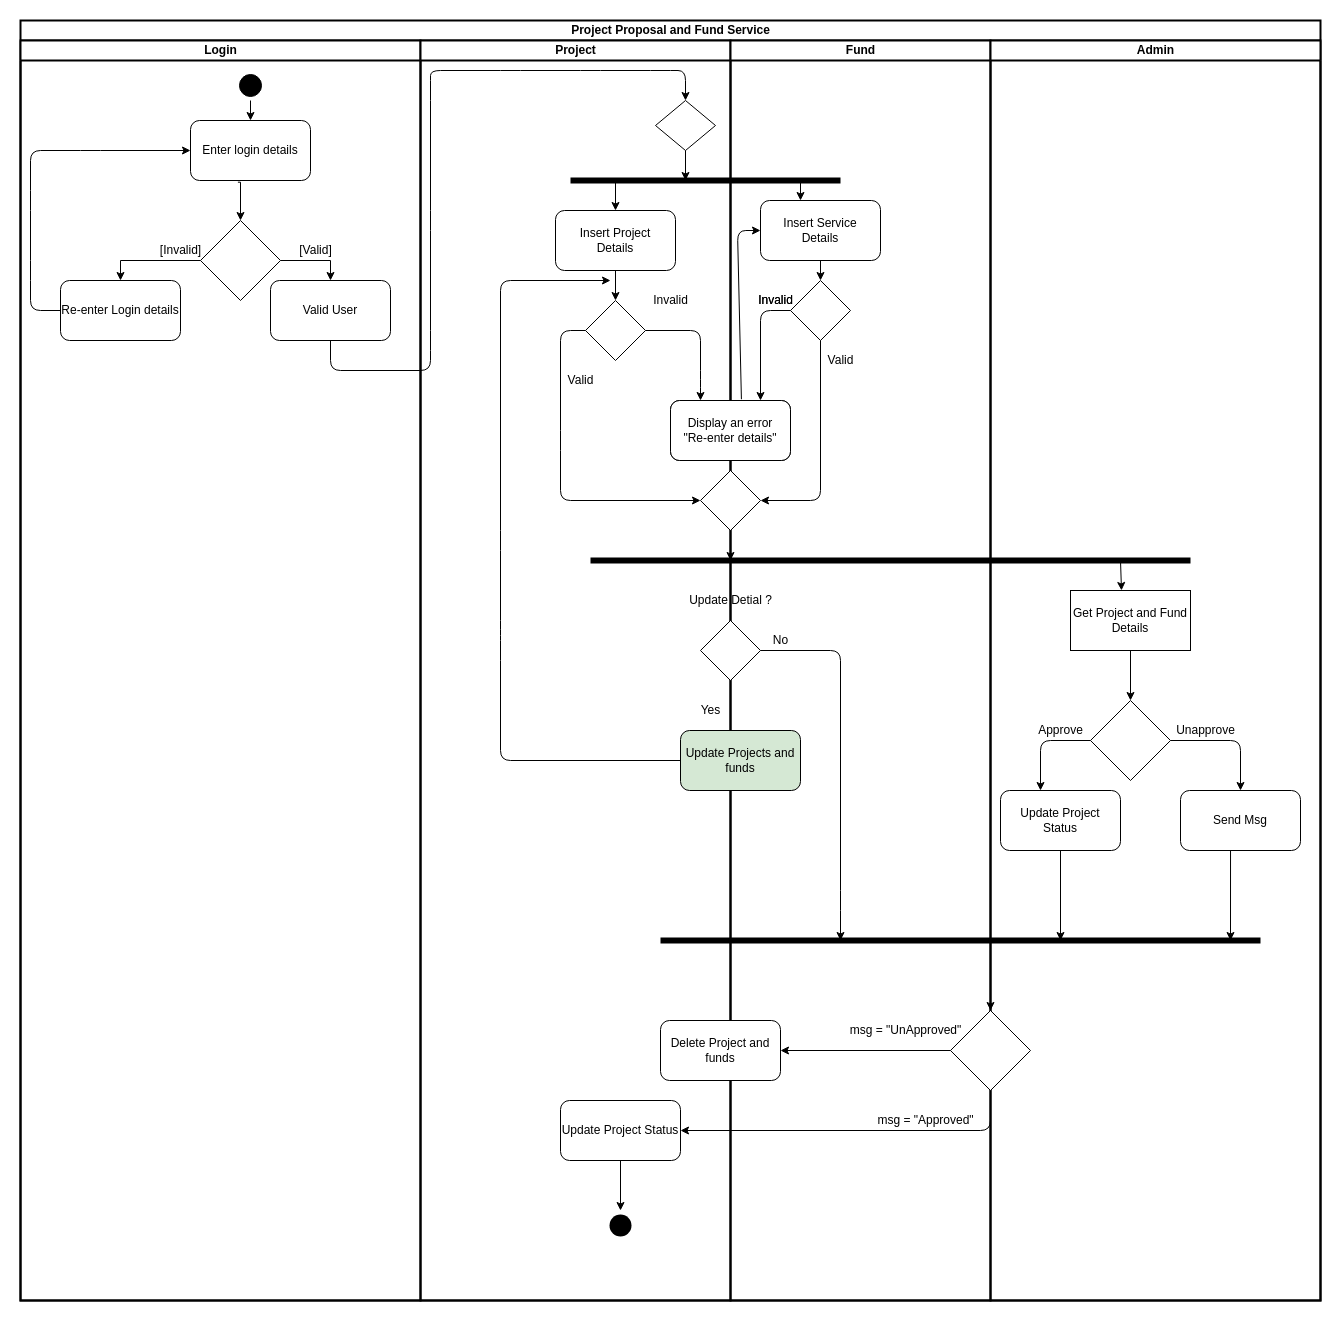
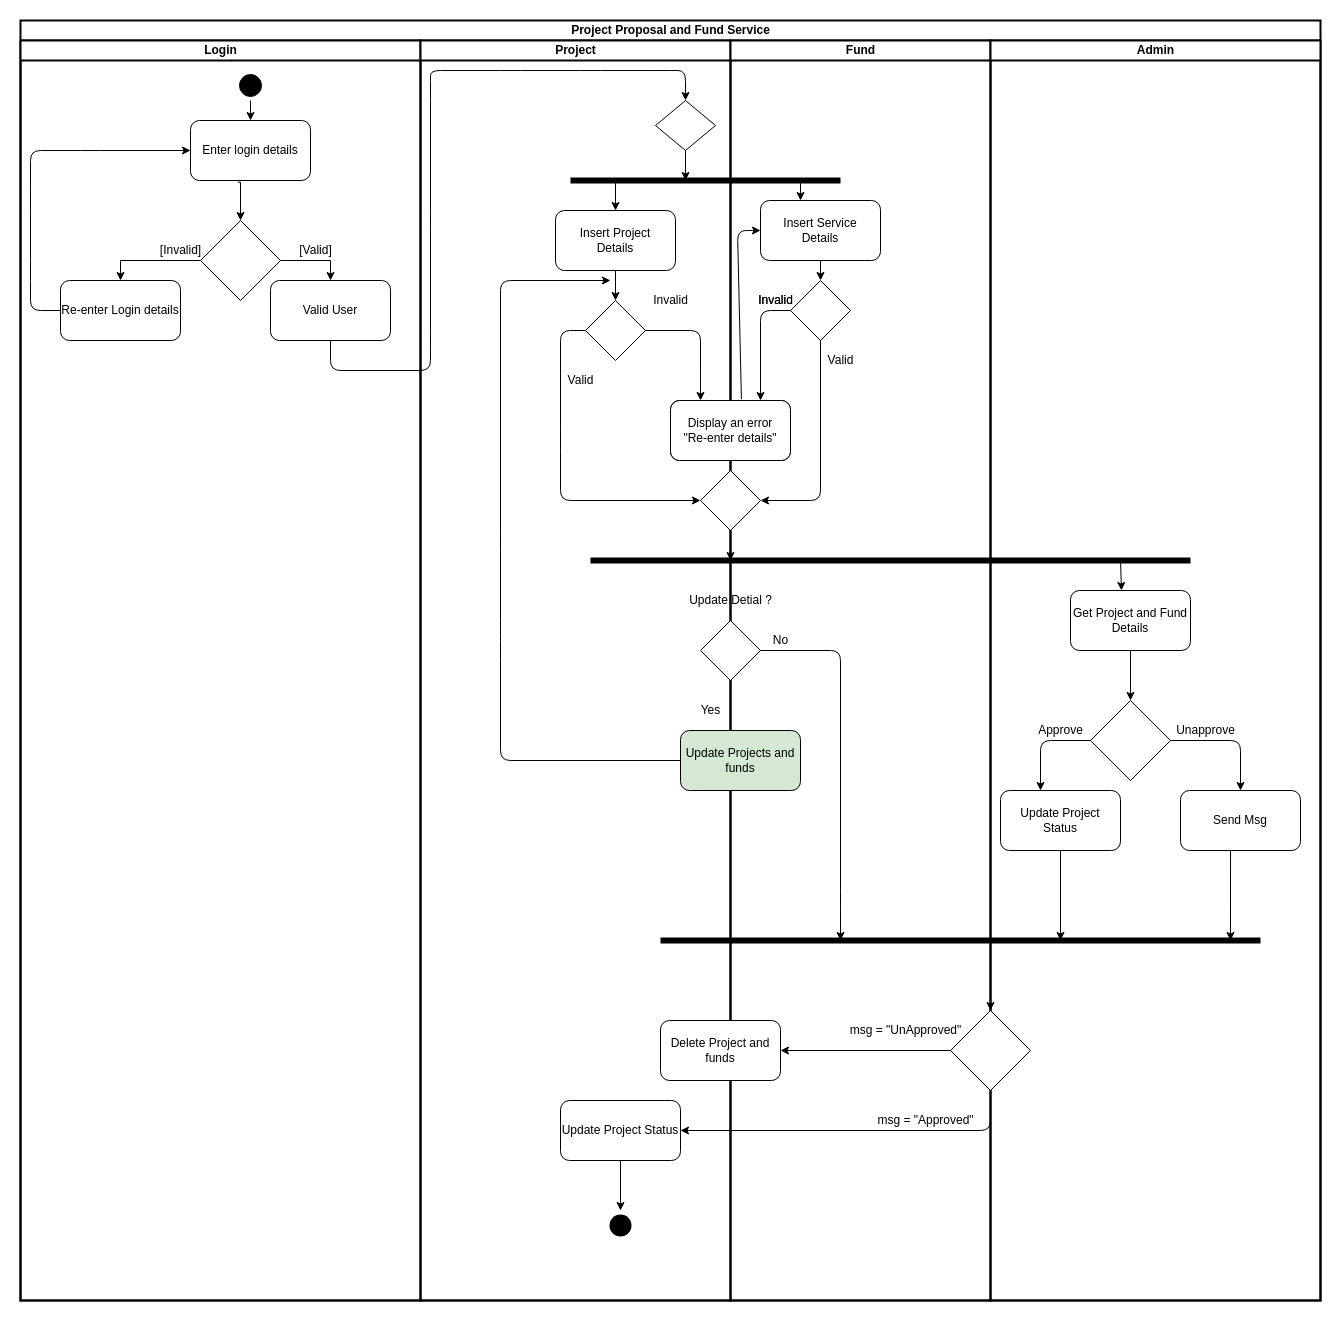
(1131, 621) -> (1131, 621)
